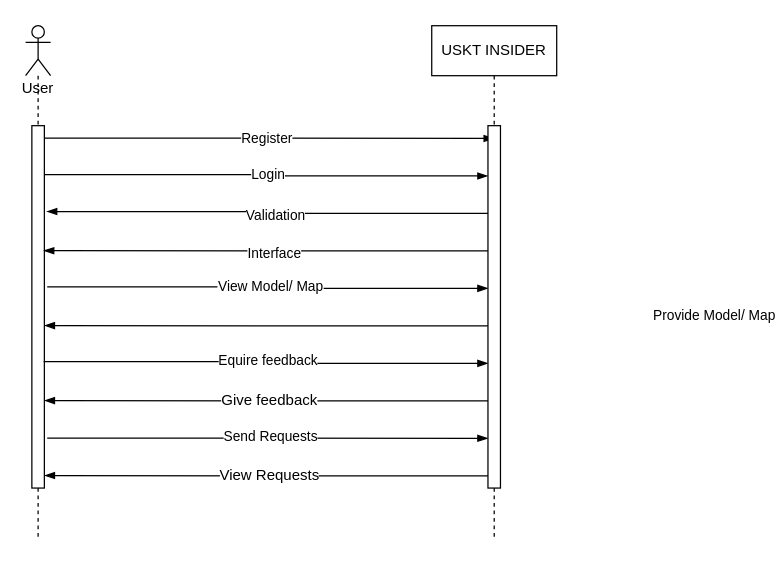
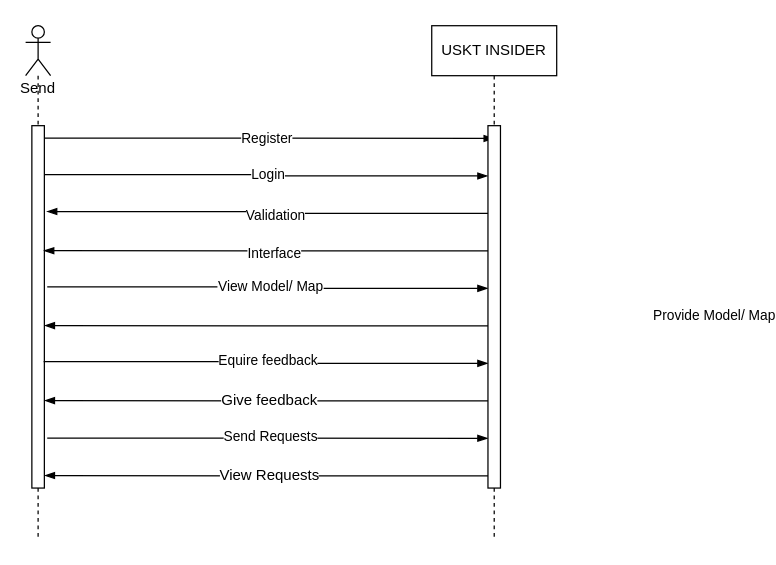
(38, 97) -> (38, 97)
